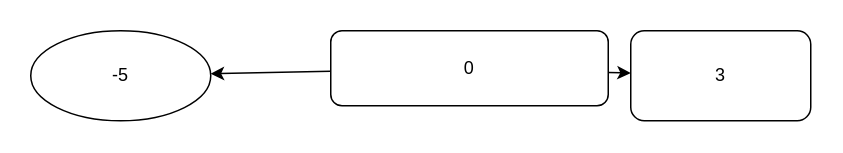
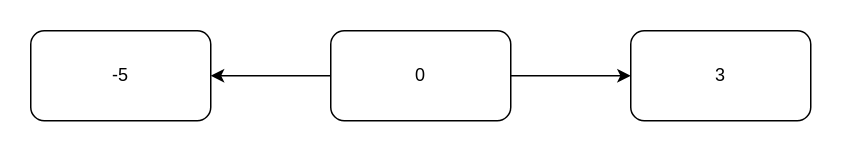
(470, 68) -> (421, 76)
(121, 76) -> (121, 76)
